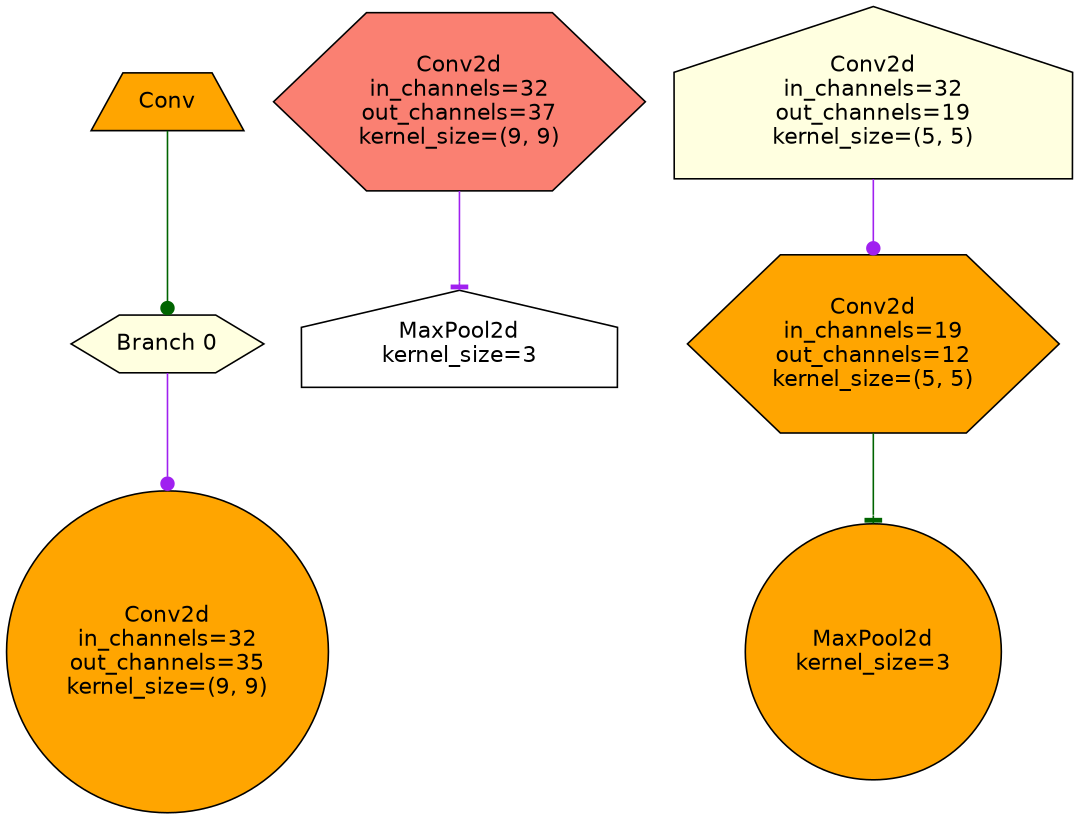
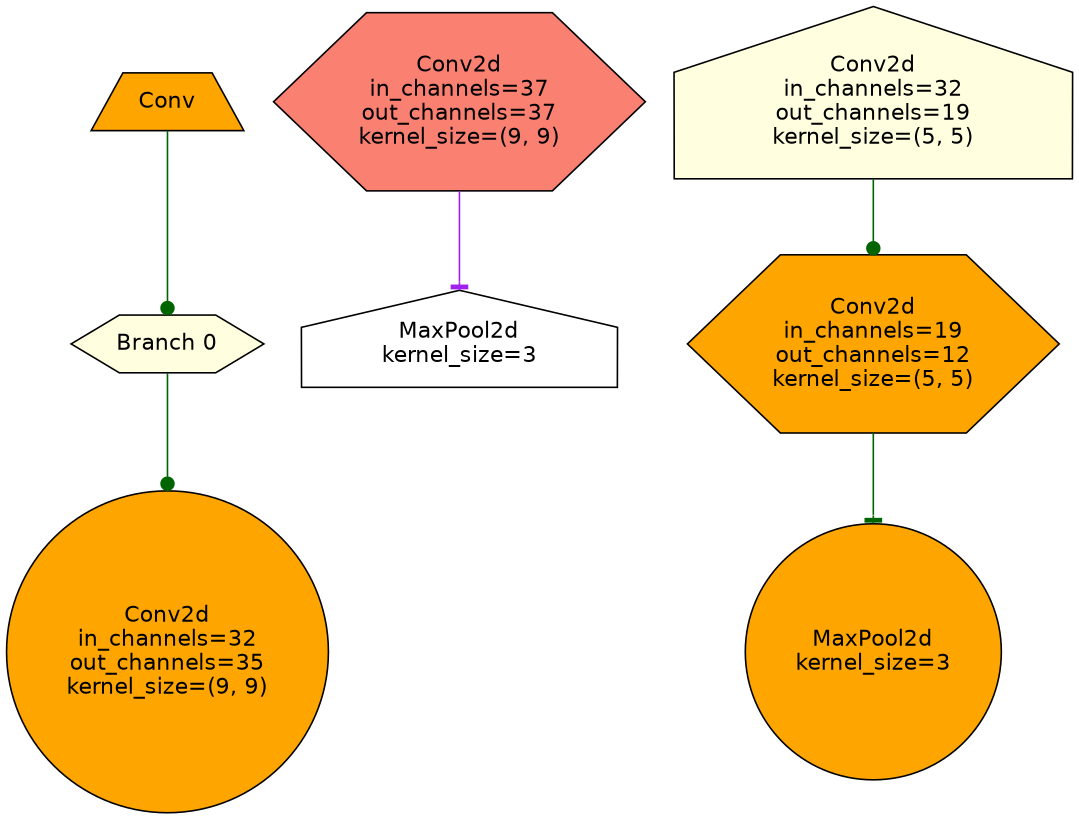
(459, 102) -> (459, 102)
(873, 210) -> (873, 210)
(167, 425) -> (167, 425)
